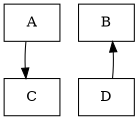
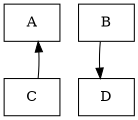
(25, 55) -> (39, 65)
(113, 65) -> (100, 55)
